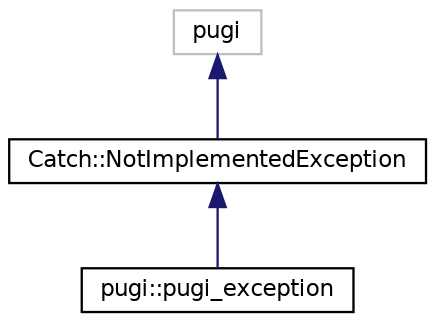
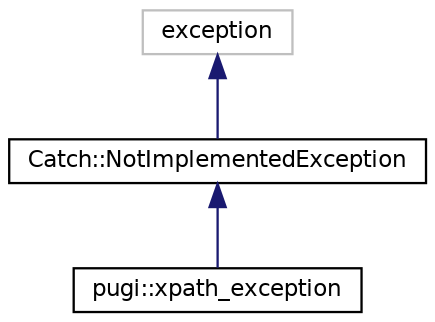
(218, 32) -> (218, 32)
(218, 290) -> (218, 290)
